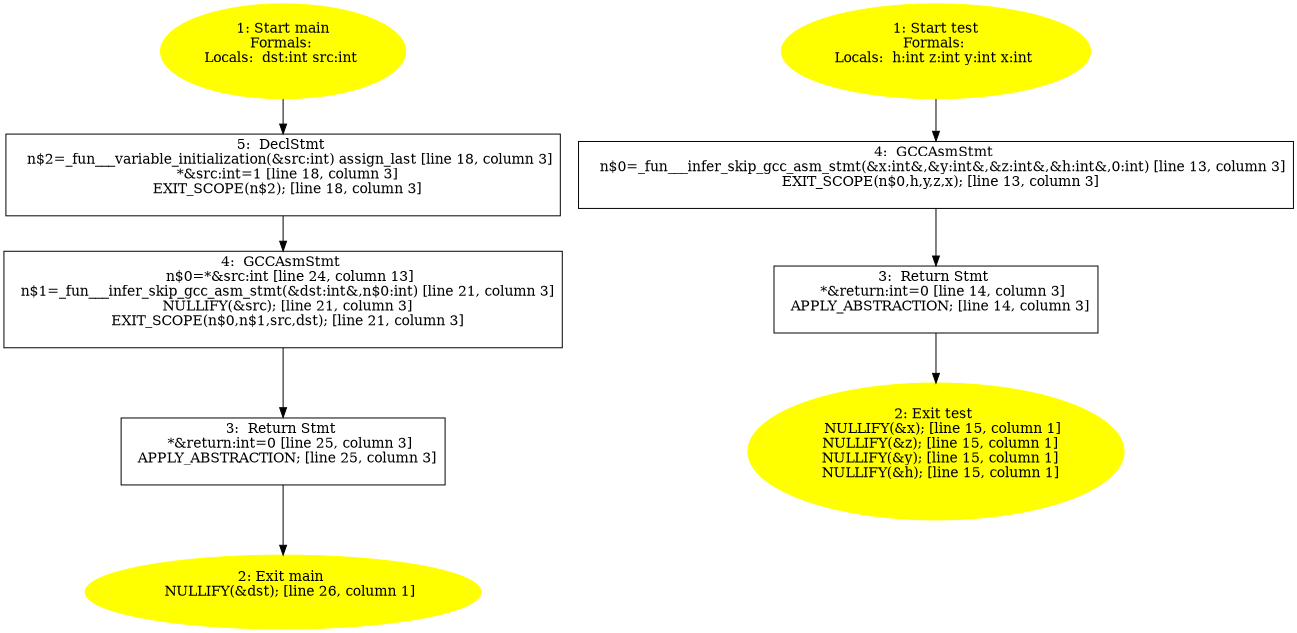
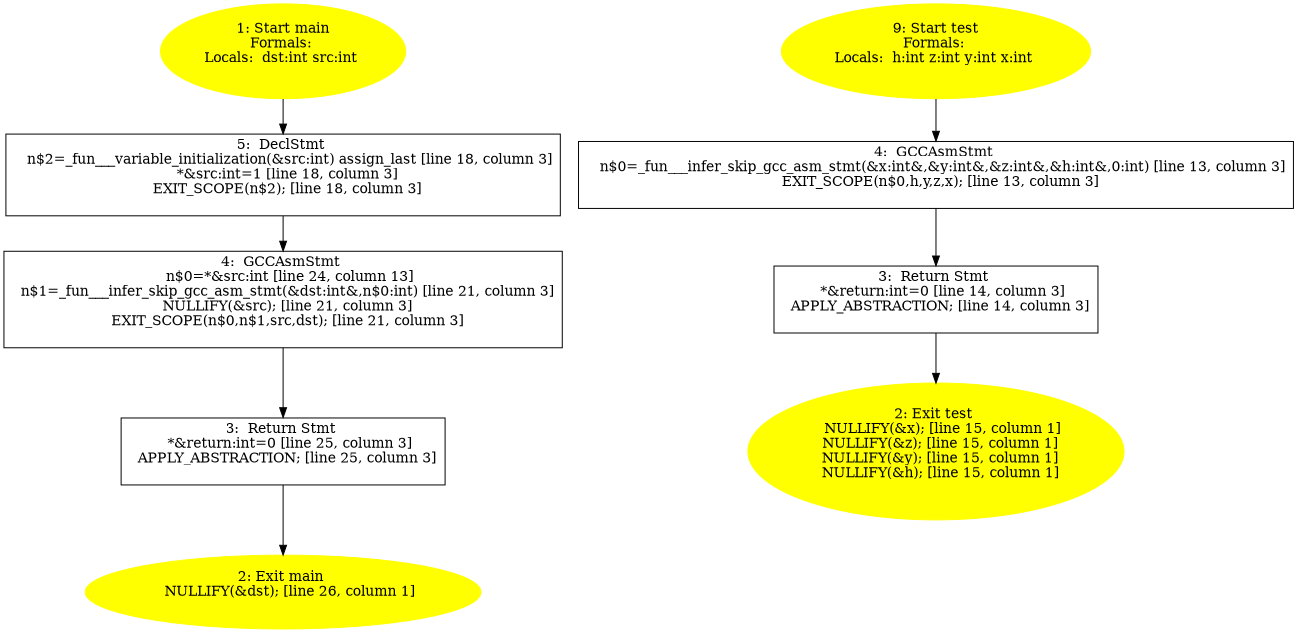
(936, 51) -> (936, 51)
